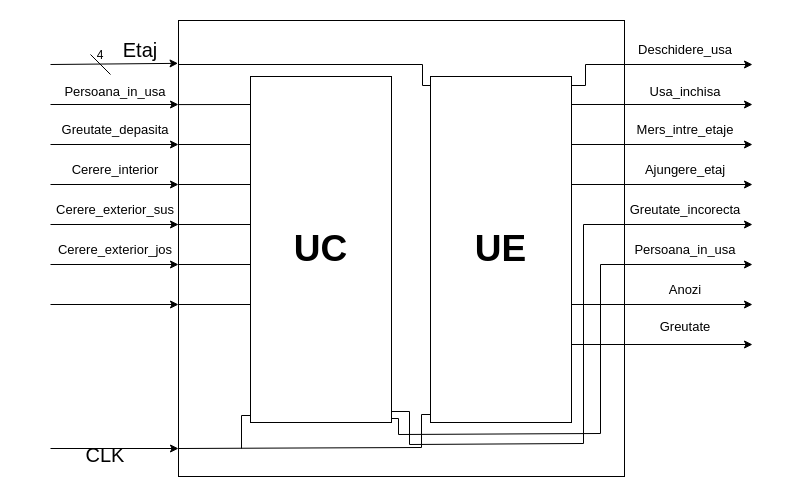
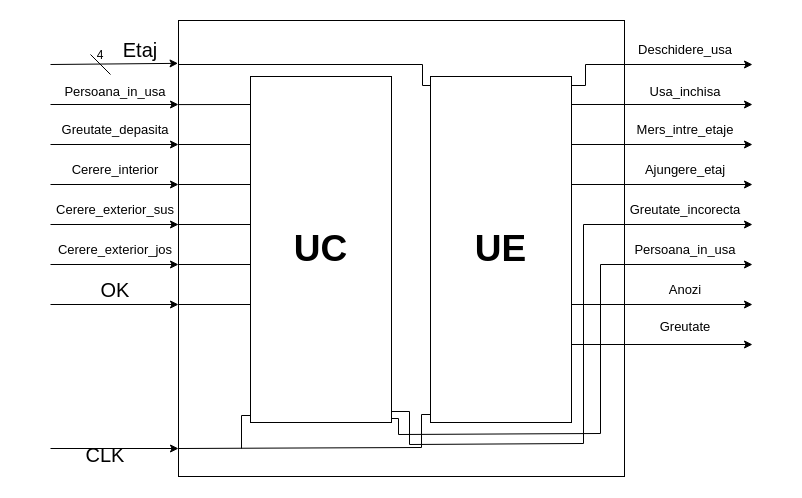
none -> (116, 290)
